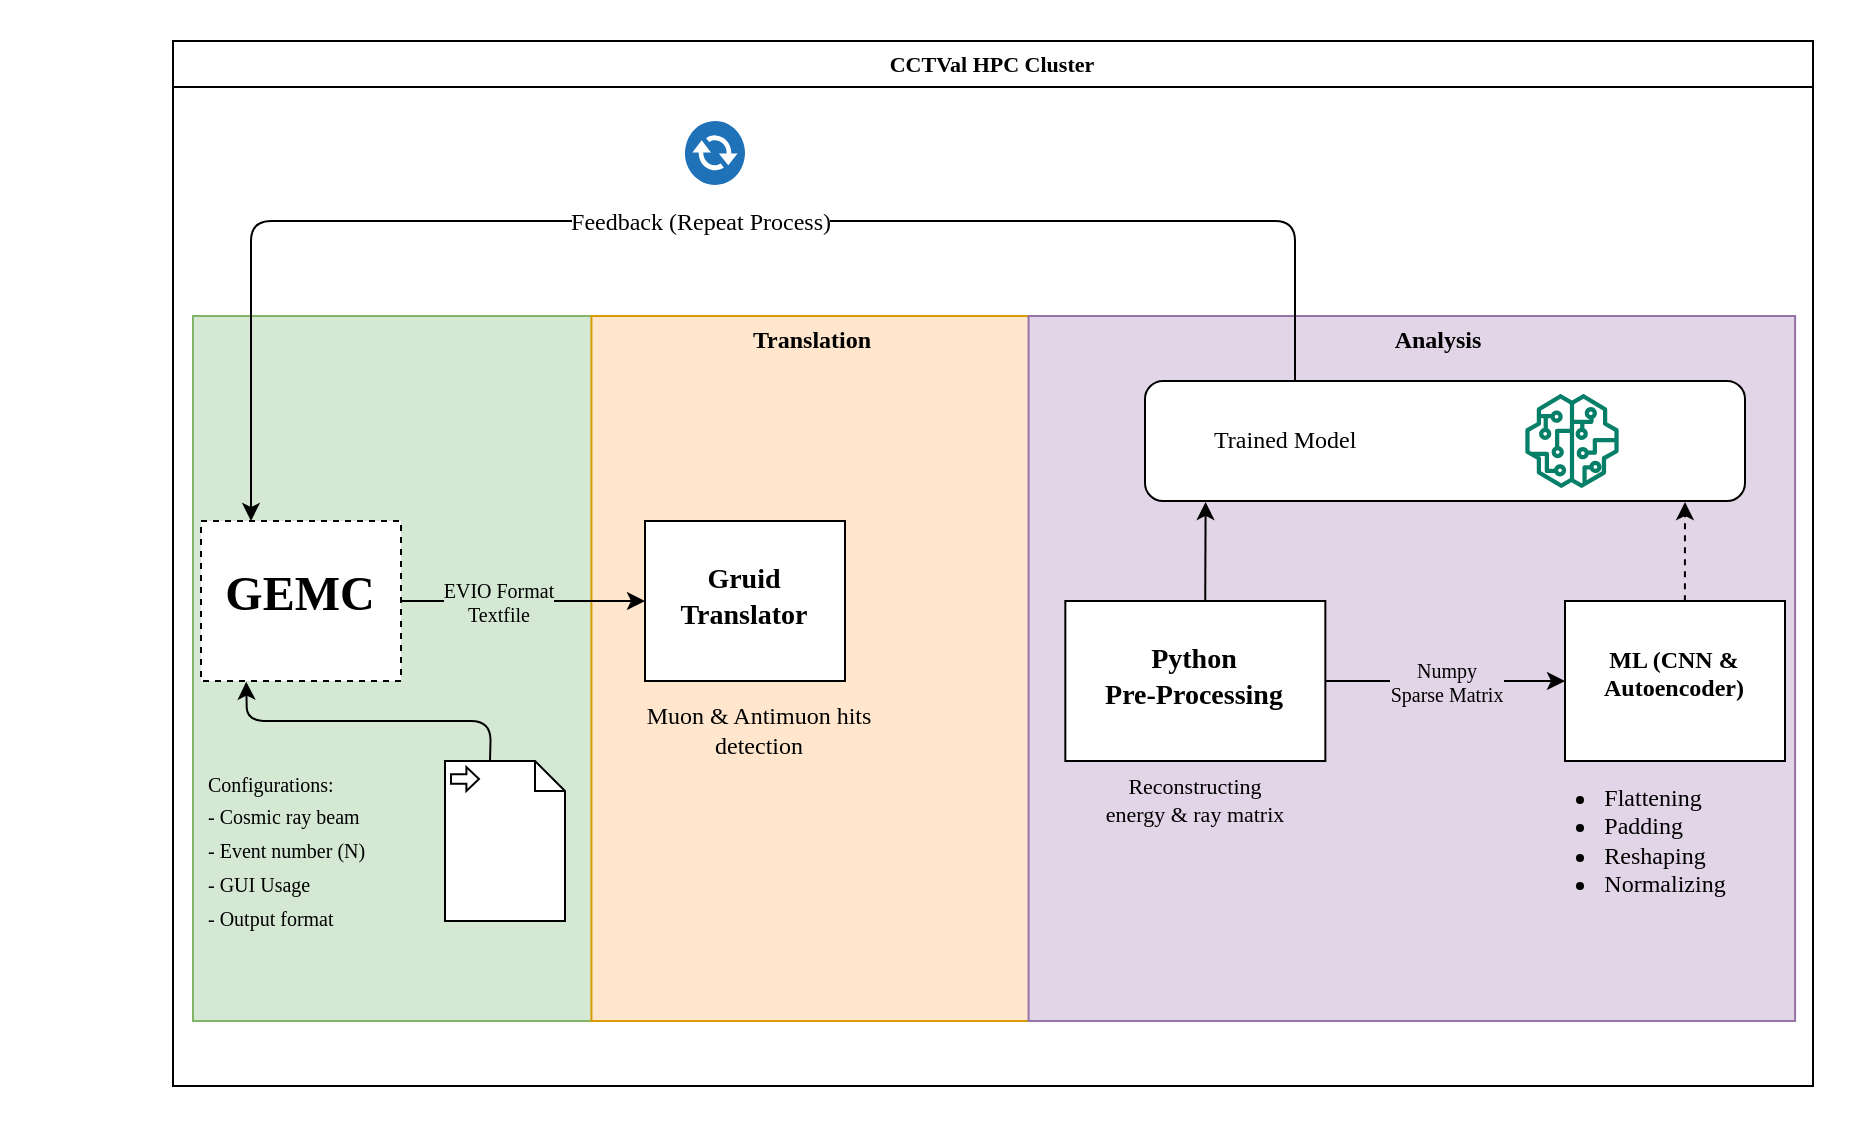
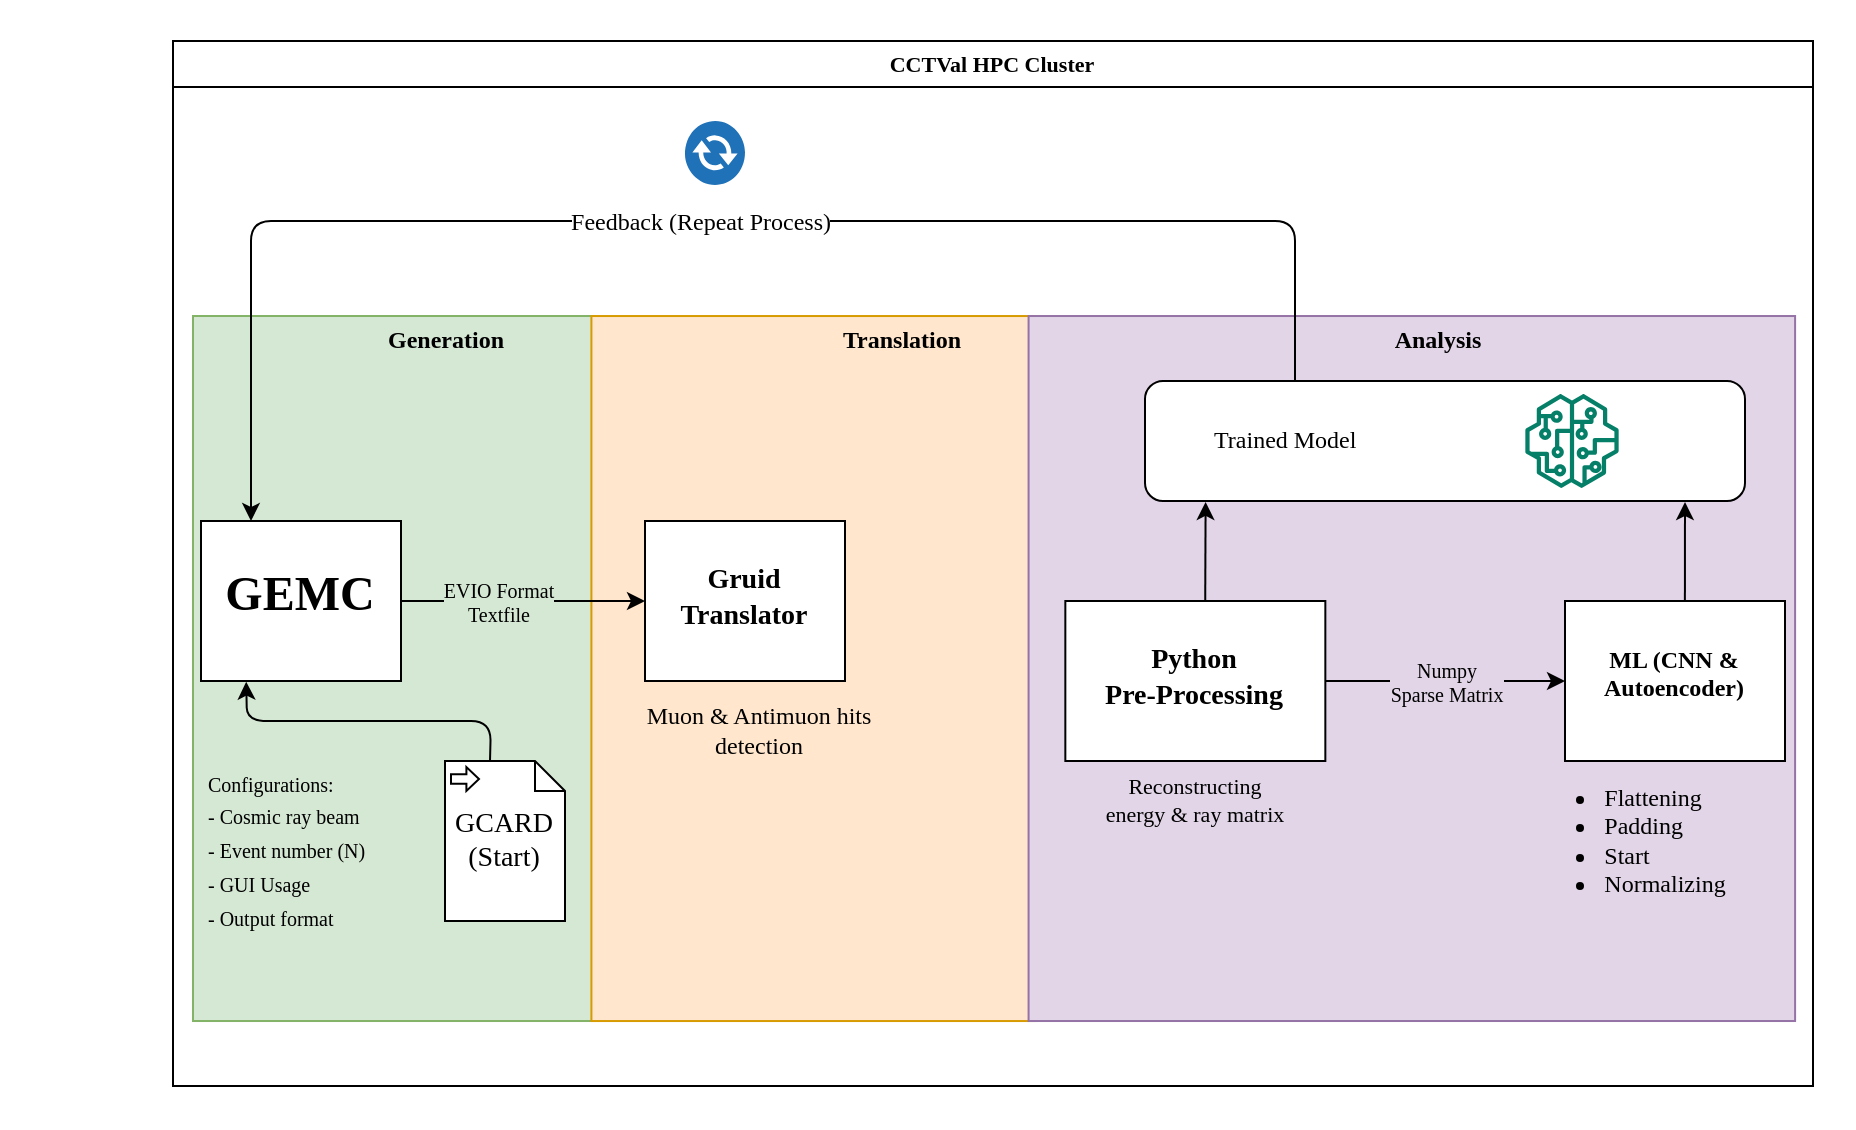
none -> (447, 341)
(814, 341) -> (904, 341)
(1685, 556) -> (1685, 556)
(301, 601) -> (301, 601)
none -> (505, 841)
(1626, 841) -> (1626, 841)
